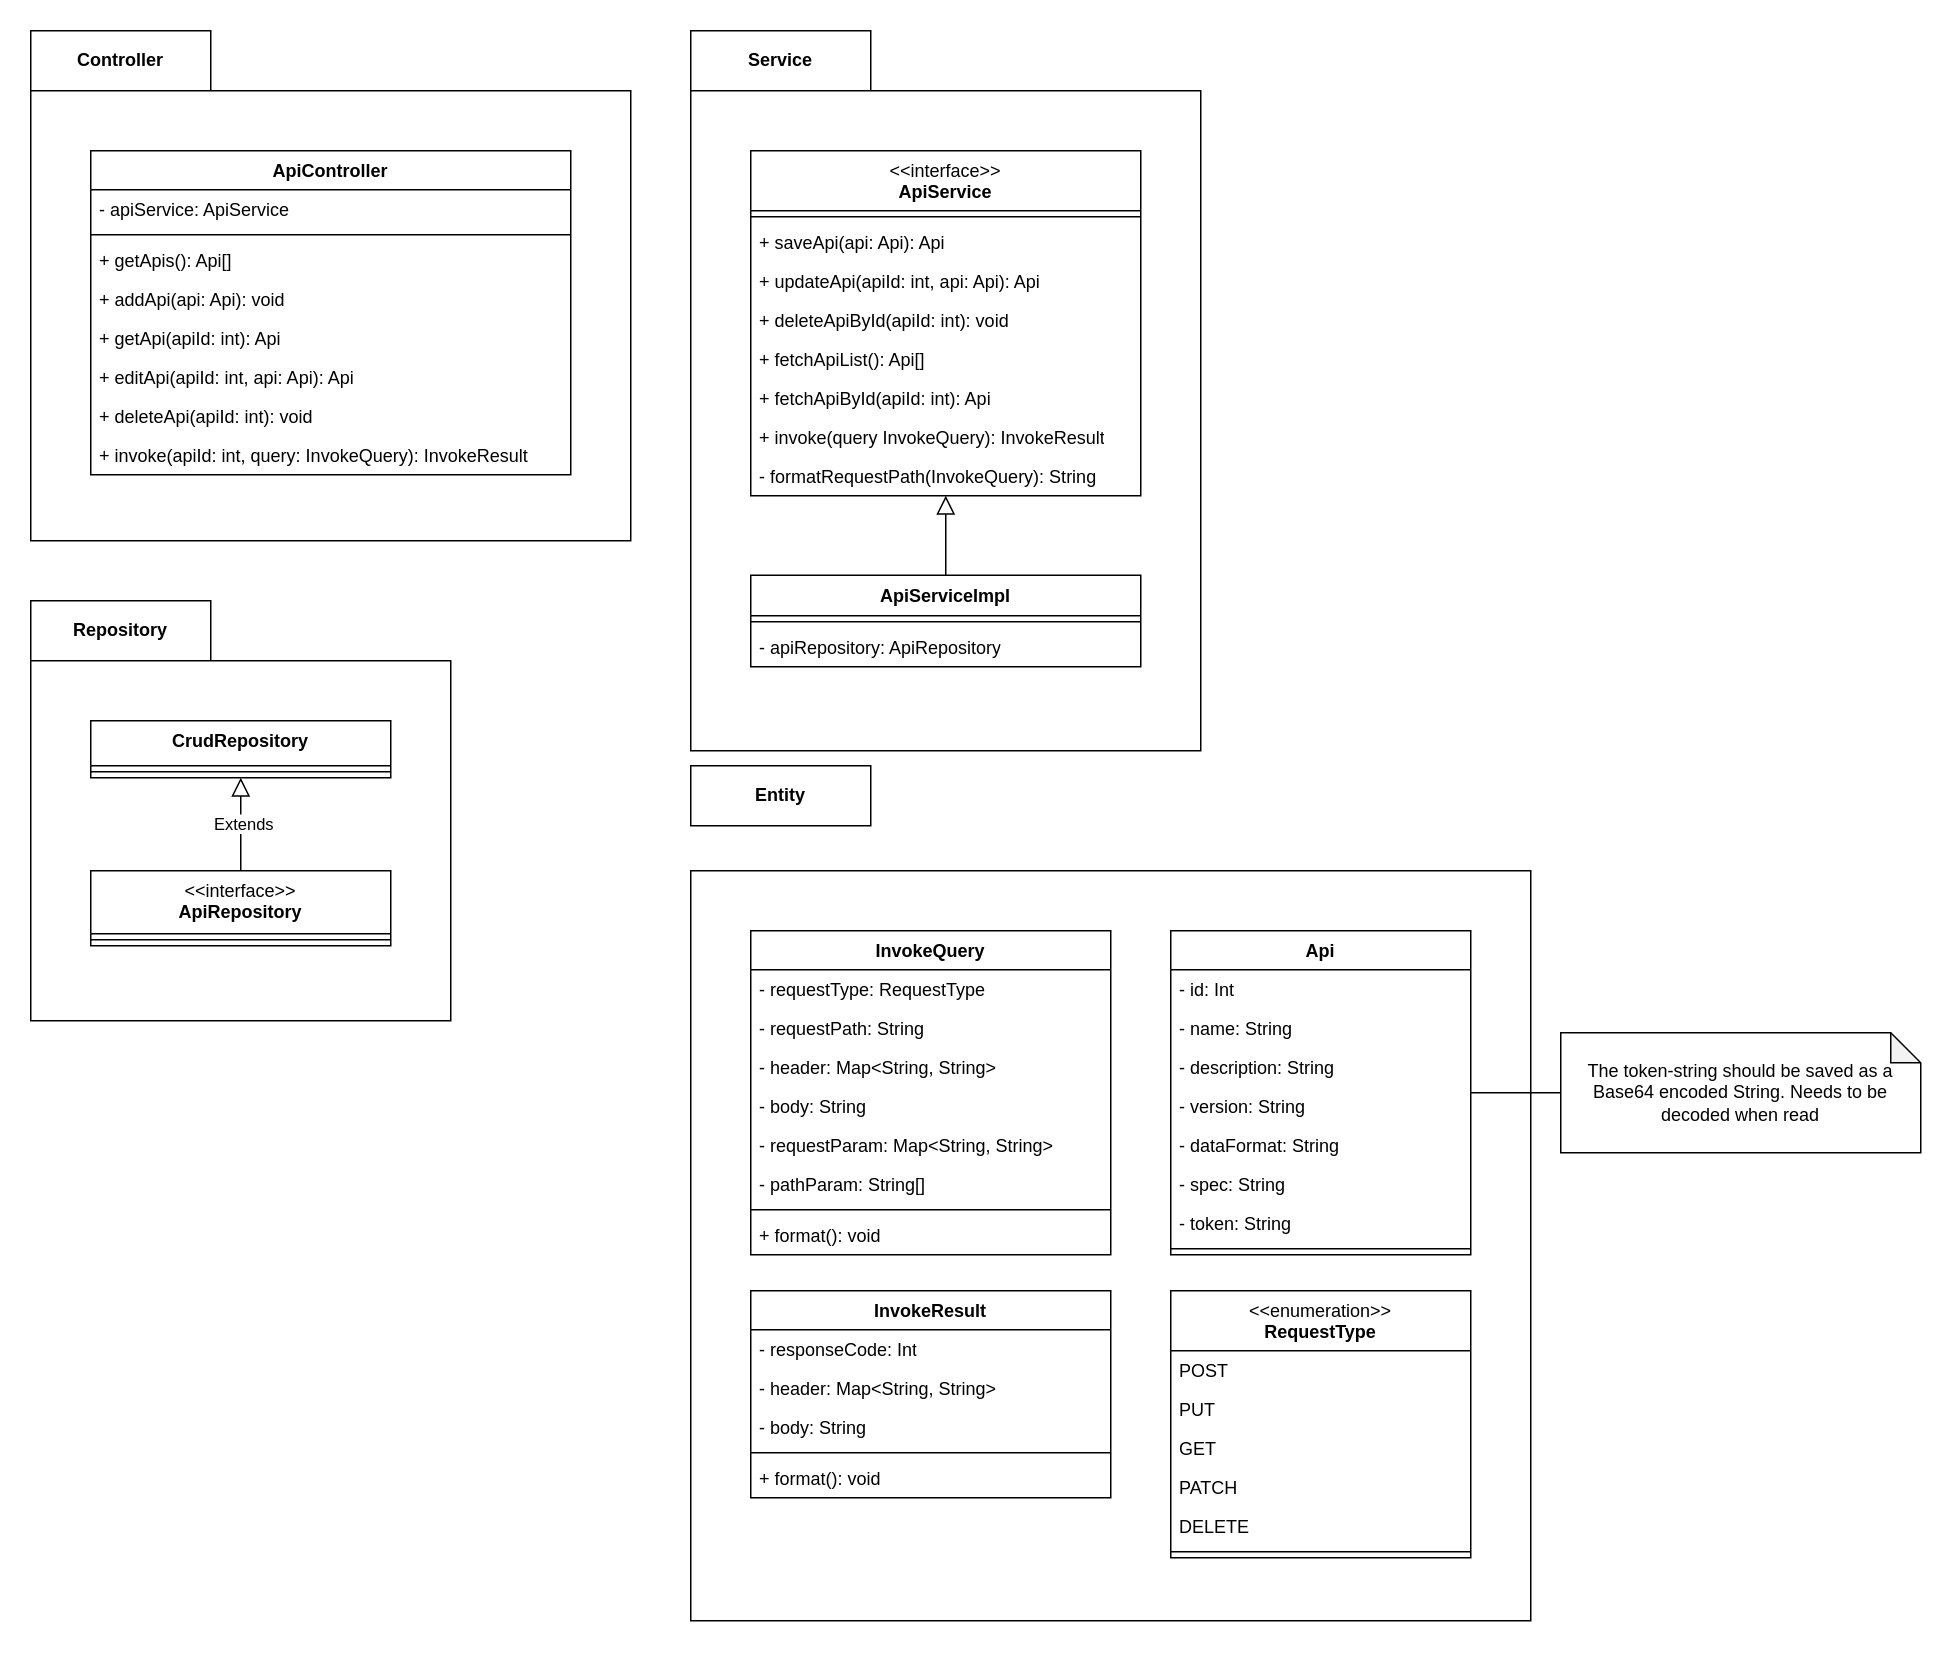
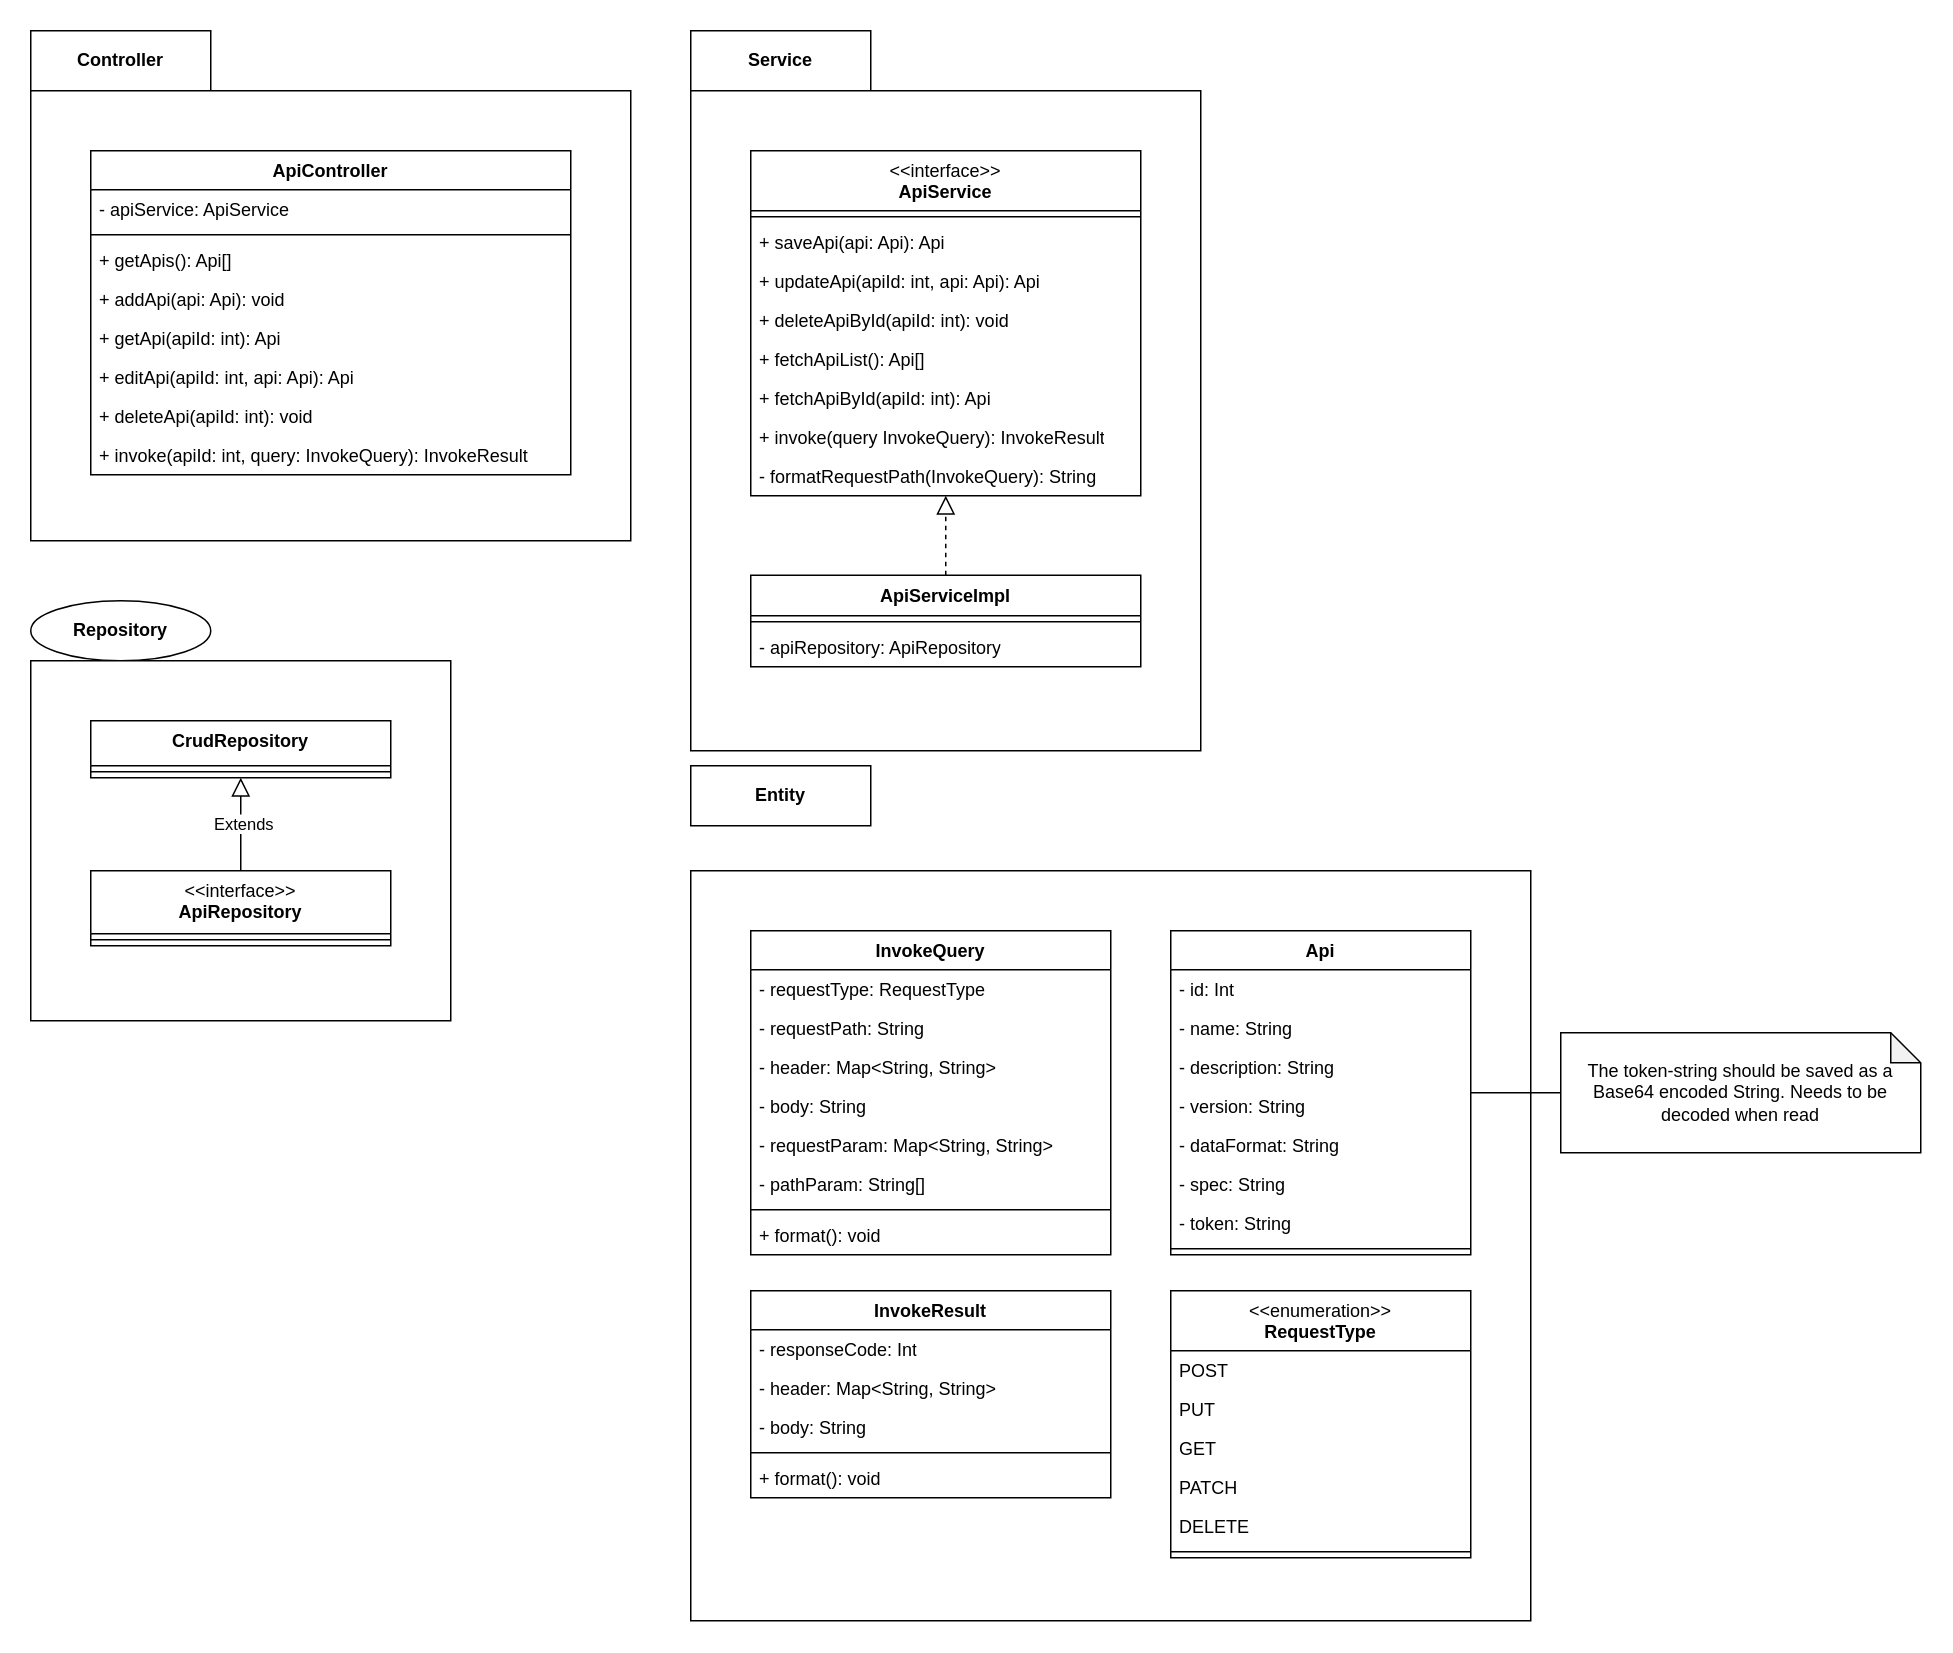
(946, 543) -> (946, 543)
(121, 631) -> (121, 631)
